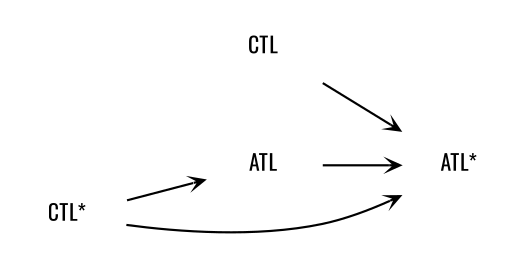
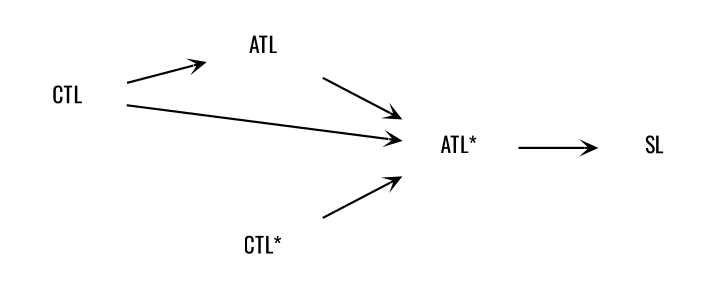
none -> (655, 148)
(160, 192) -> (160, 74)
